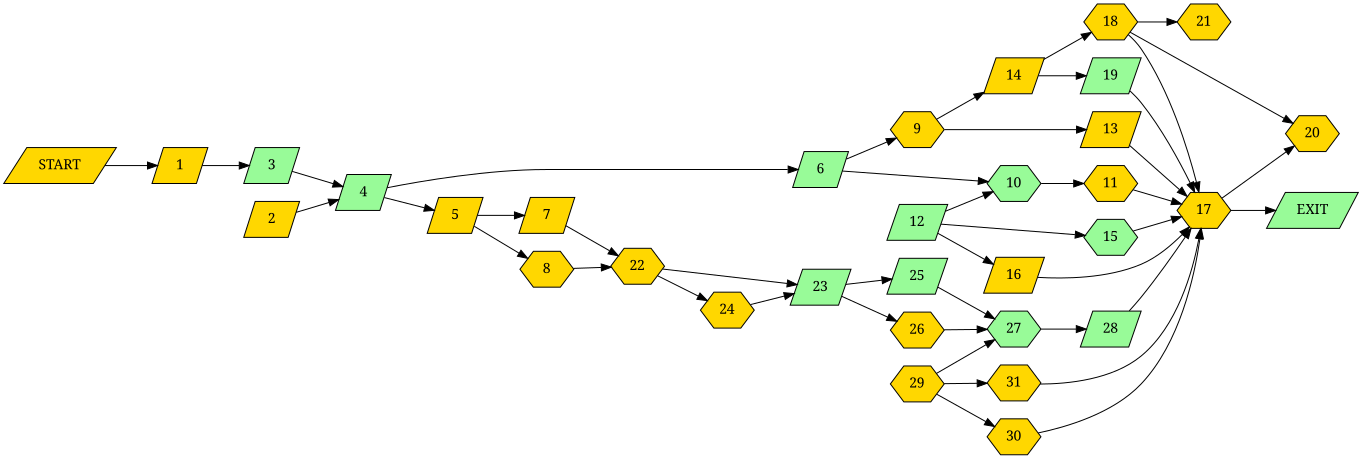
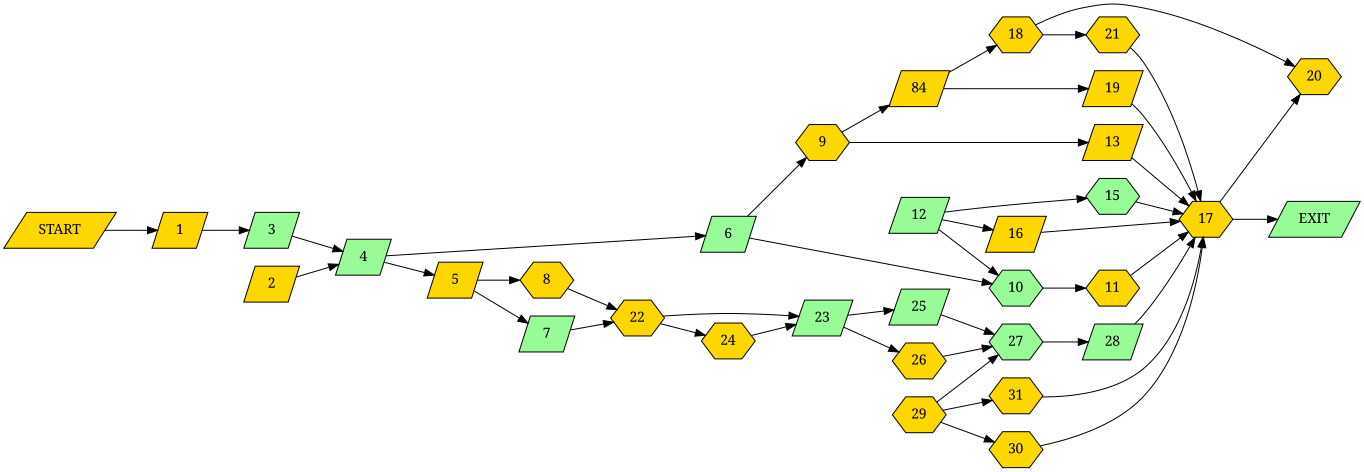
(1014, 76) -> (919, 89)
(1111, 76) -> (1113, 89)
(1170, 104) -> (1172, 115)
(547, 215) -> (547, 334)
